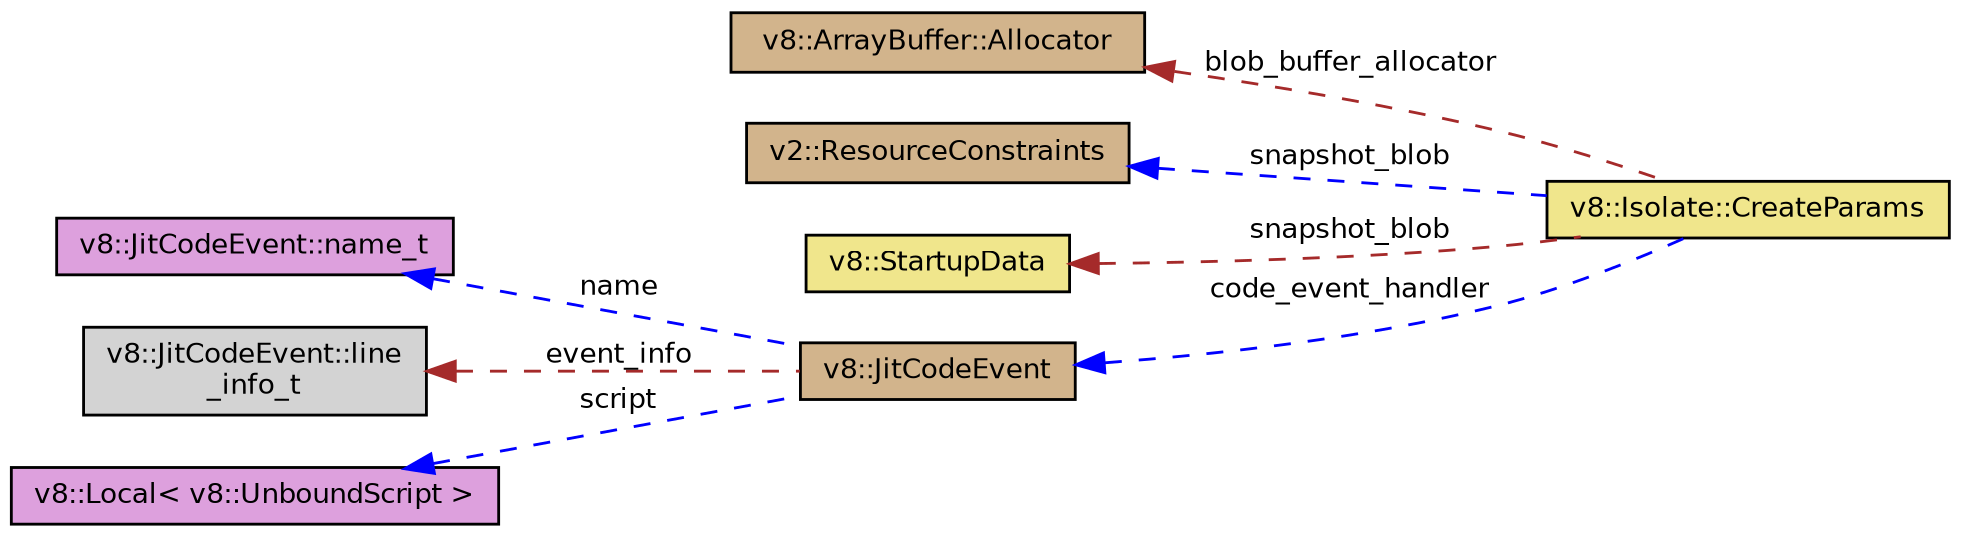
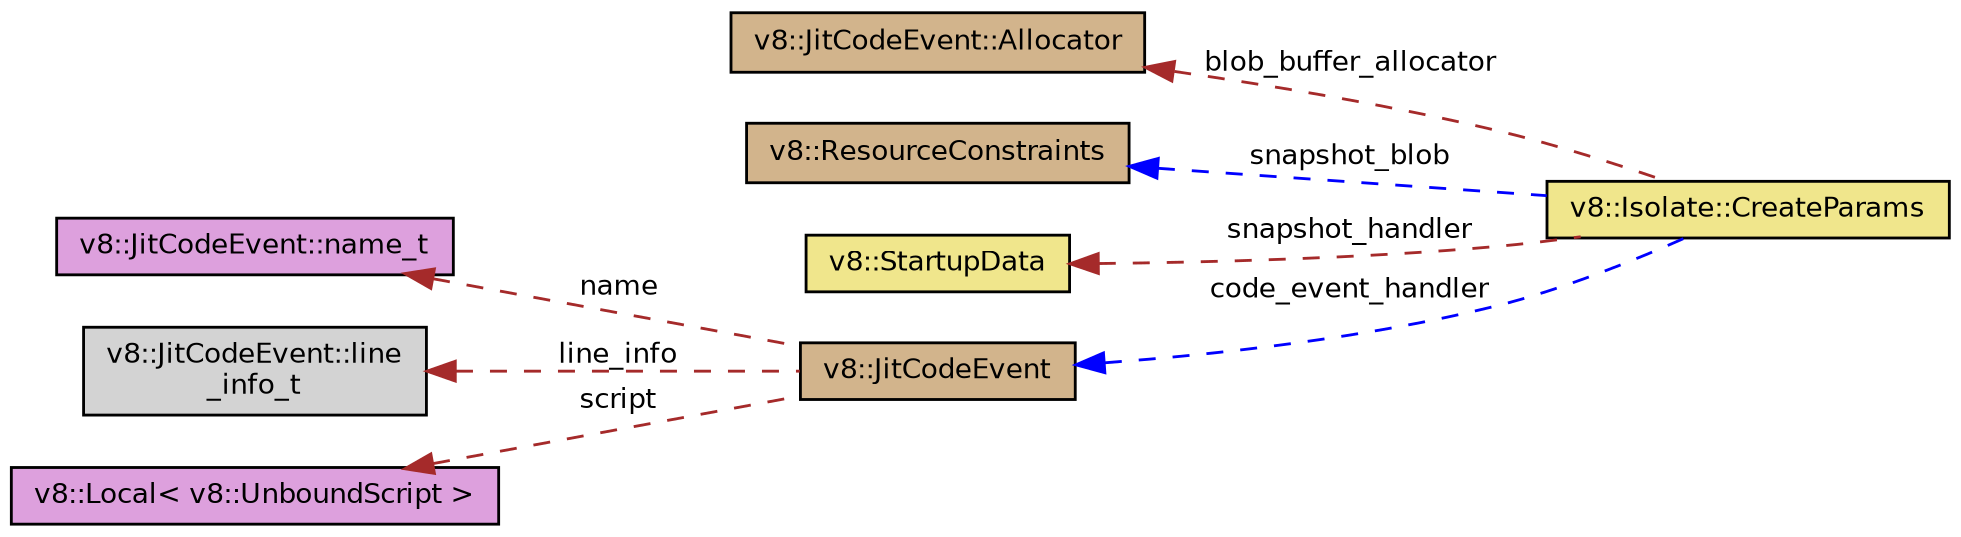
(938, 42) -> (938, 42)
(938, 153) -> (938, 153)
(1346, 231) -> (1346, 231)
(616, 313) -> (616, 313)
(615, 356) -> (615, 356)
(616, 430) -> (616, 430)
